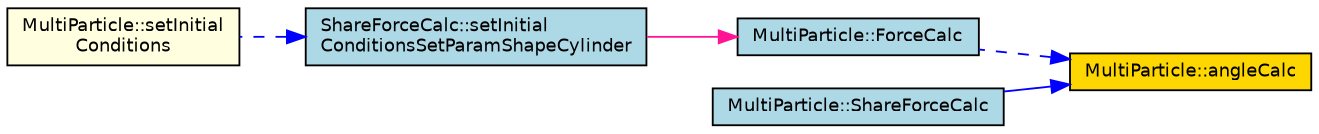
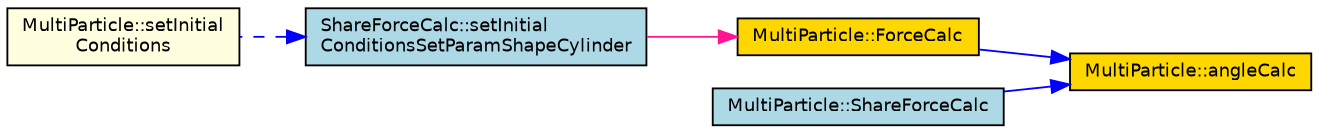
(858, 37) -> (858, 37)
(1015, 53) -> (1015, 53)
